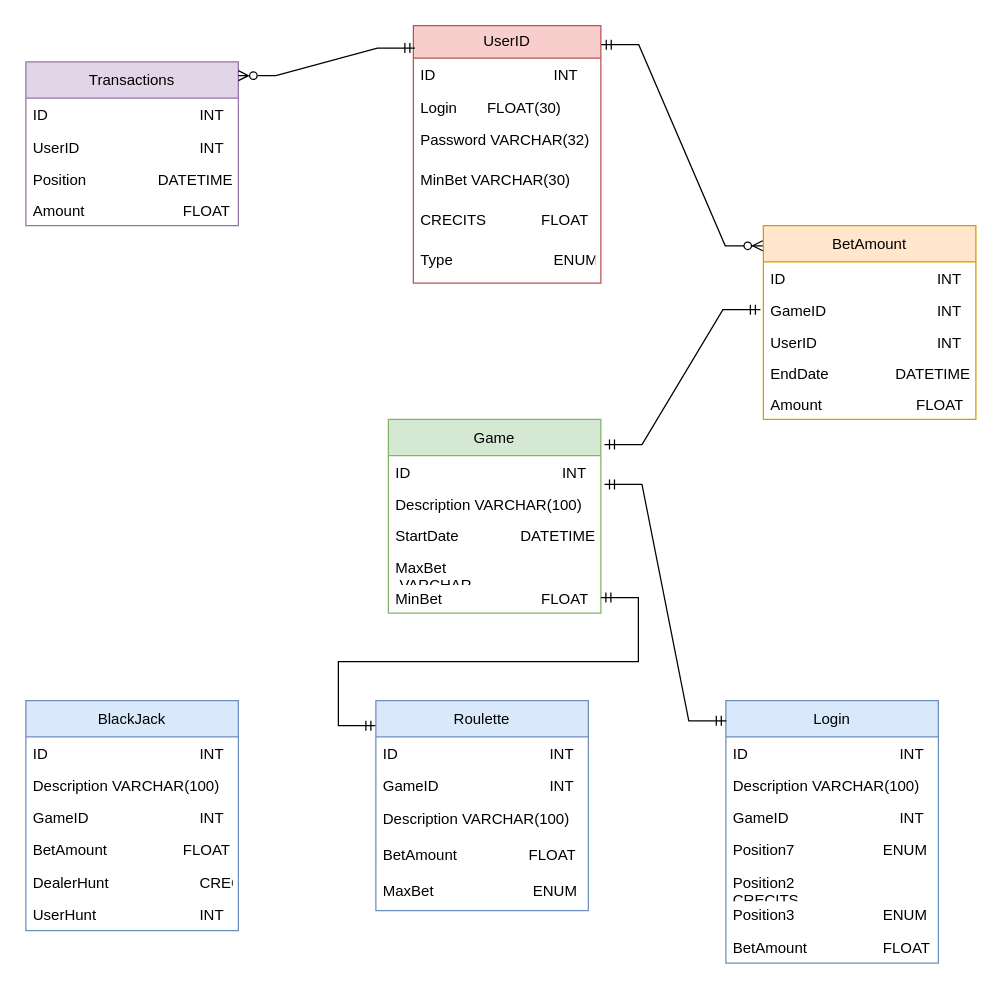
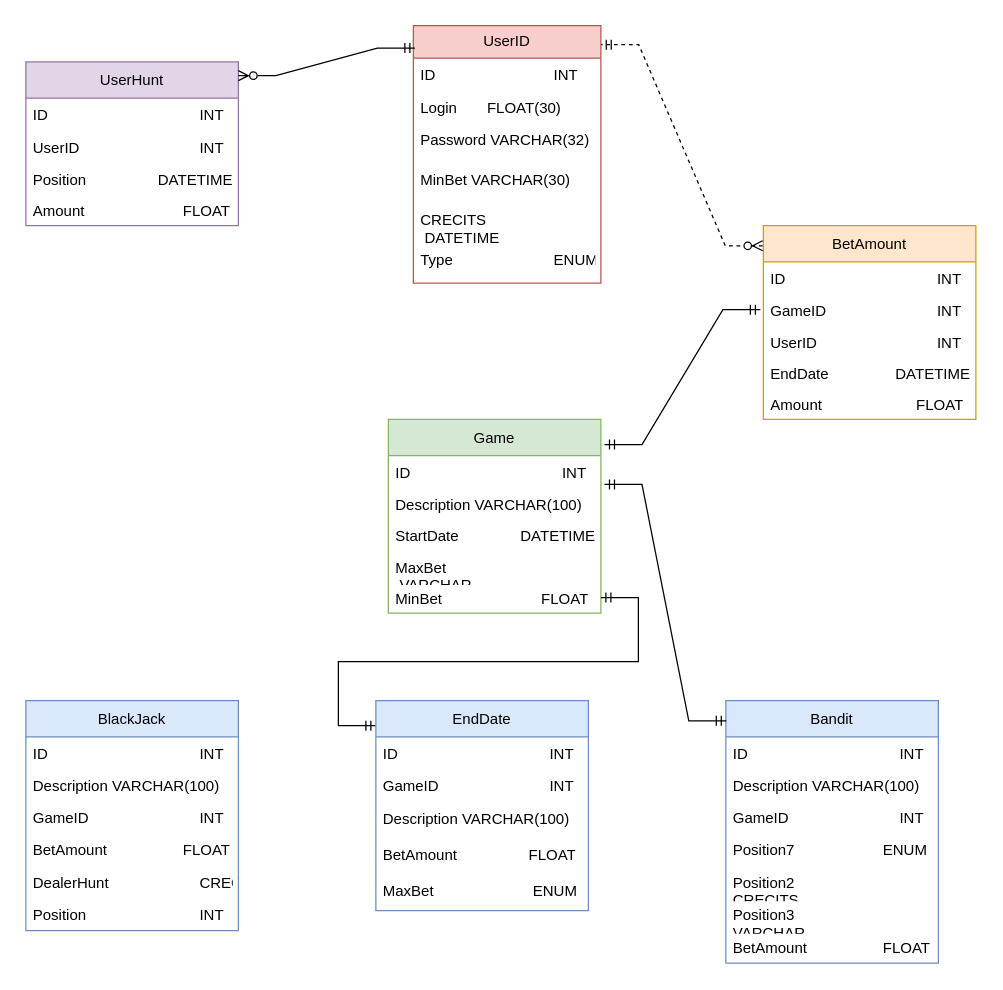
(132, 81) -> (132, 81)
(678, 137) -> (678, 137)
(499, 221) -> (508, 230)
(482, 719) -> (482, 719)
(832, 719) -> (832, 719)
(96, 916) -> (92, 916)
(809, 916) -> (822, 916)
